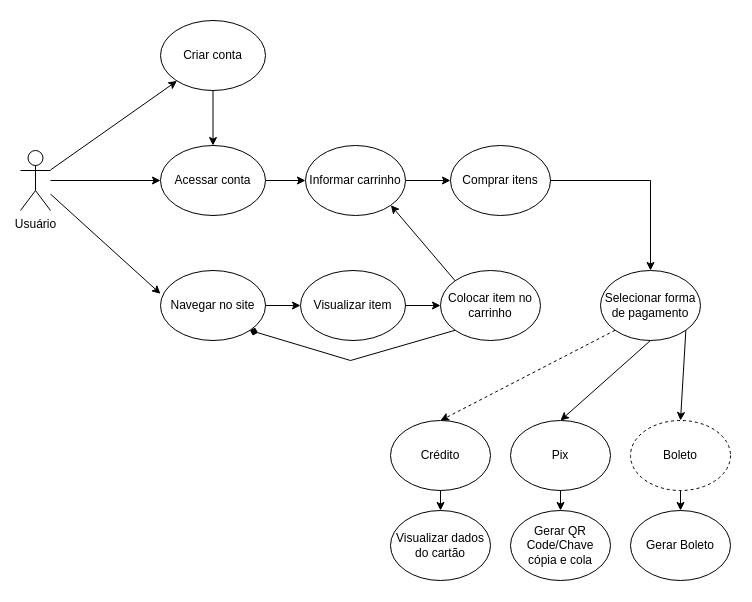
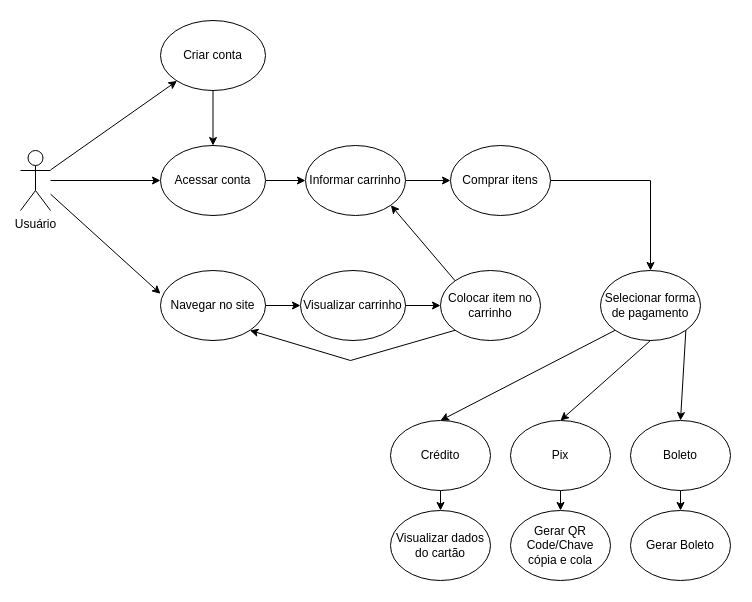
(353, 306) -> (353, 306)
(258, 333) -> (257, 332)
(531, 374) -> (531, 374)
(681, 456) -> (681, 456)
